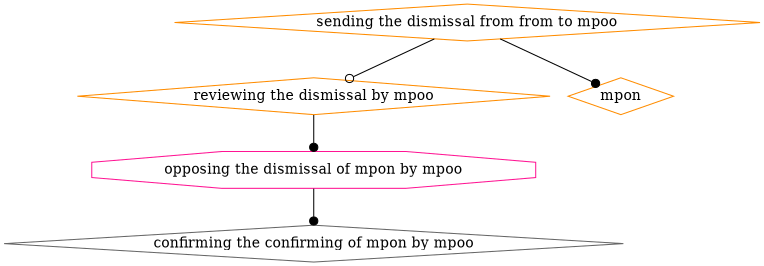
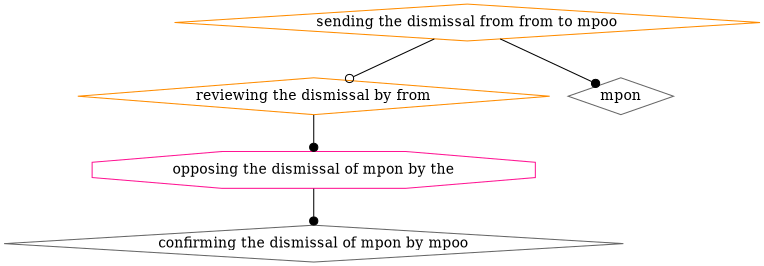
(314, 96) -> (314, 96)
(621, 96) -> (621, 96)
(314, 170) -> (314, 170)
(314, 244) -> (314, 244)
